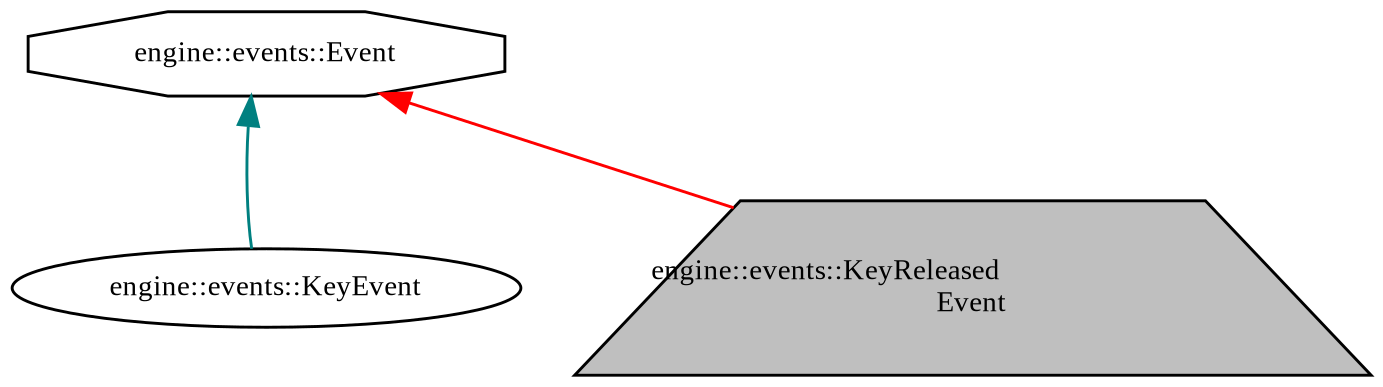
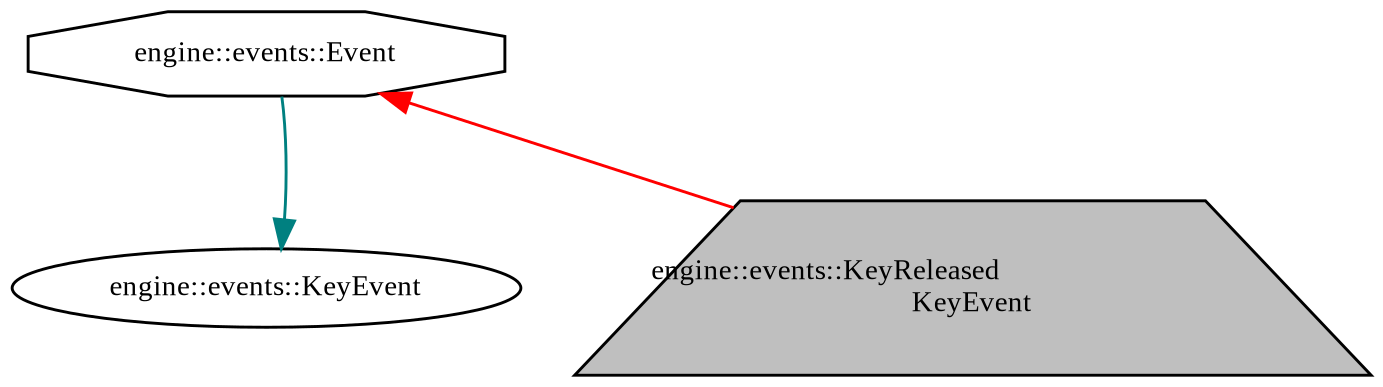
(247, 188) -> (286, 158)
(973, 288) -> (973, 288)
